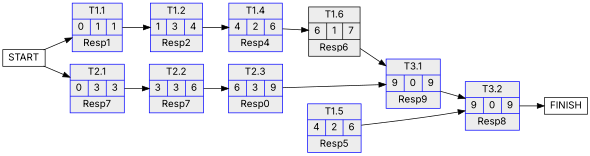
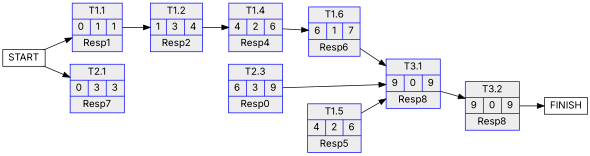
(334, 32) -> (334, 32)
(176, 89) -> none
(413, 100) -> (413, 100)
(410, 119) -> (371, 108)
